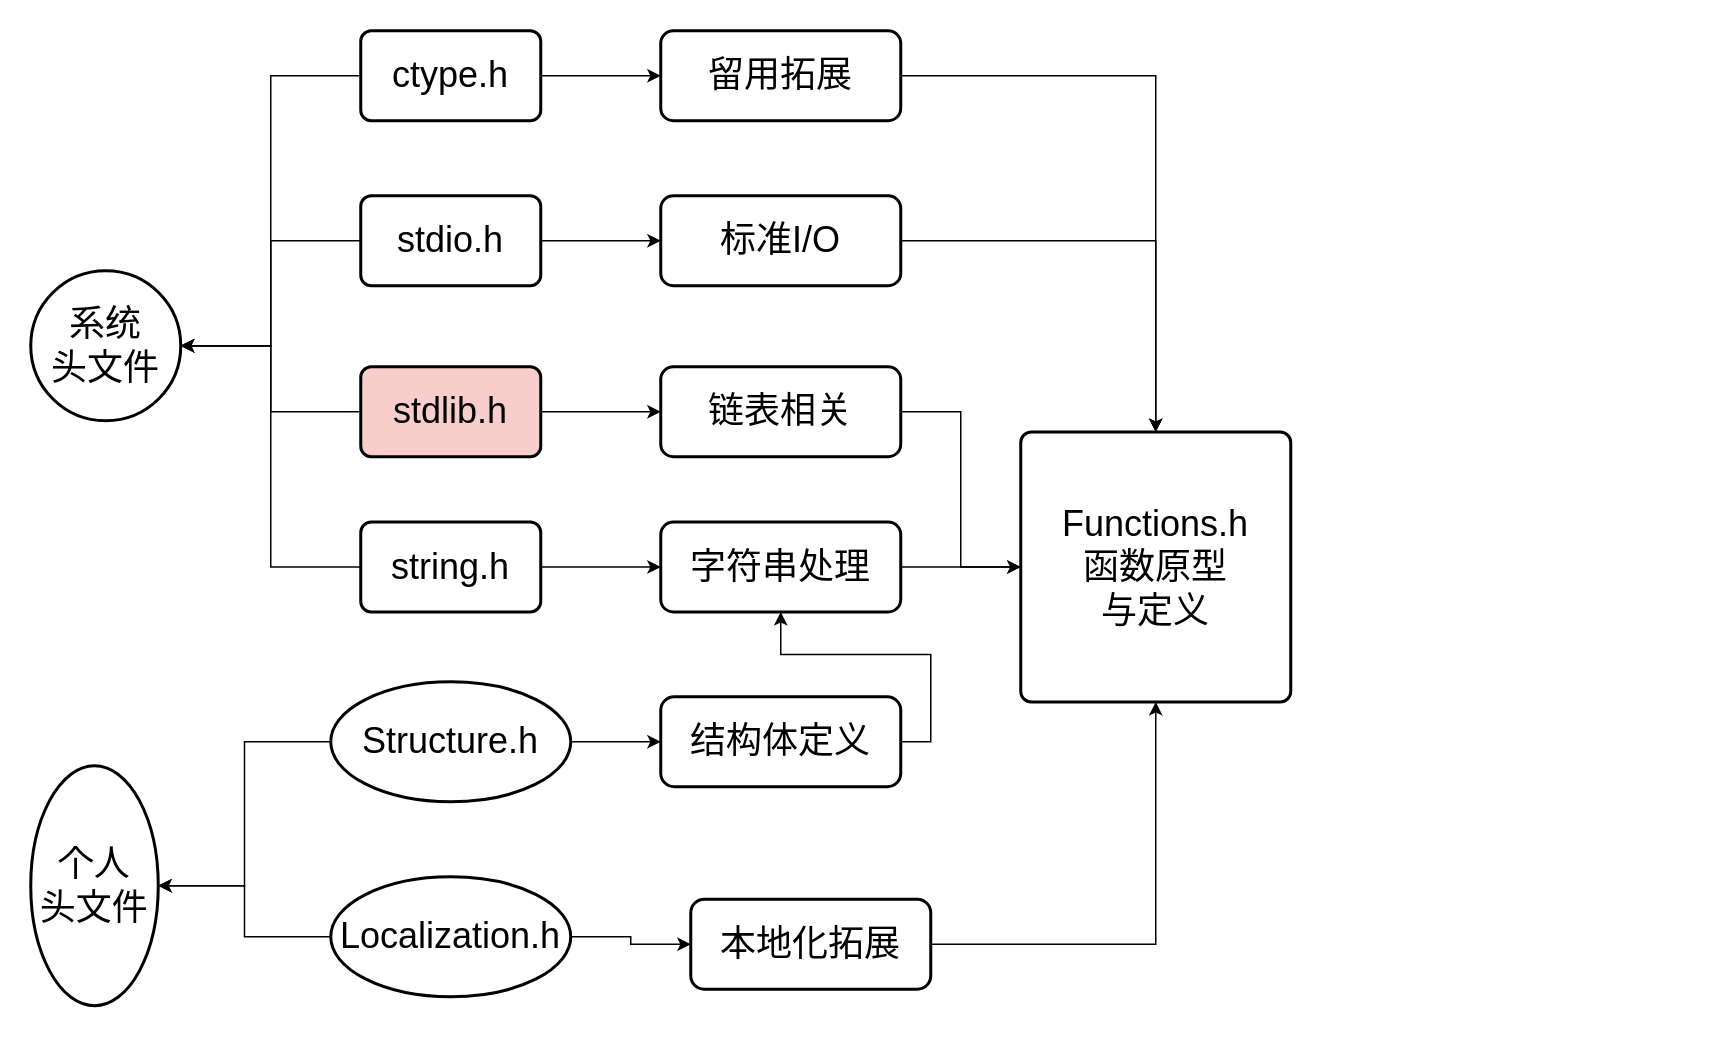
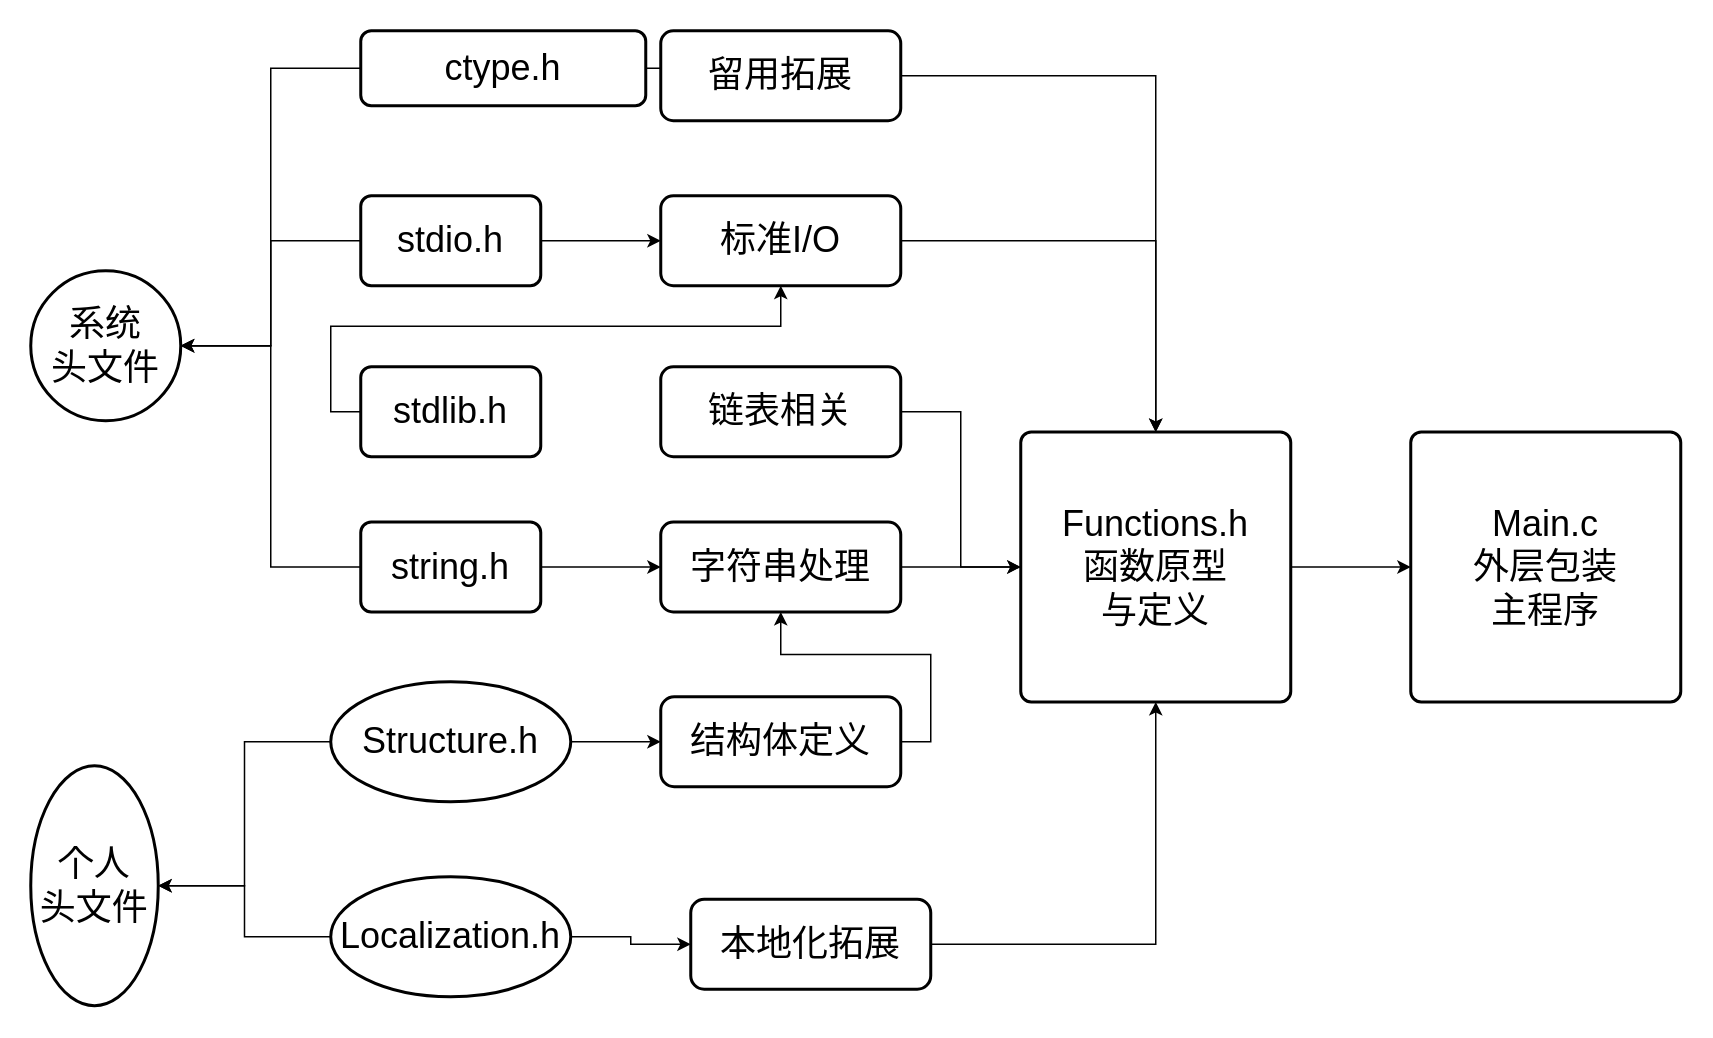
(451, 76) -> (503, 68)
(303, 412) -> (527, 326)
(451, 412) -> (451, 412)
(596, 412) -> none
none -> (1346, 567)
none -> (1546, 567)
